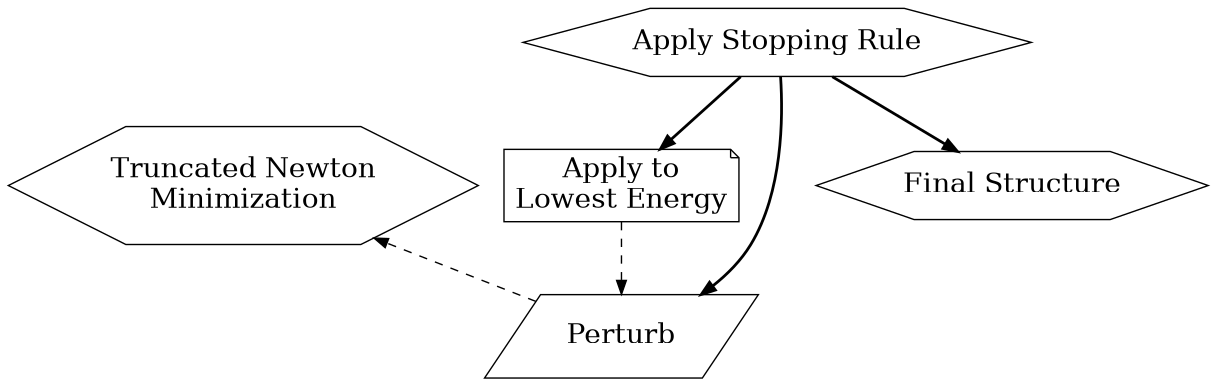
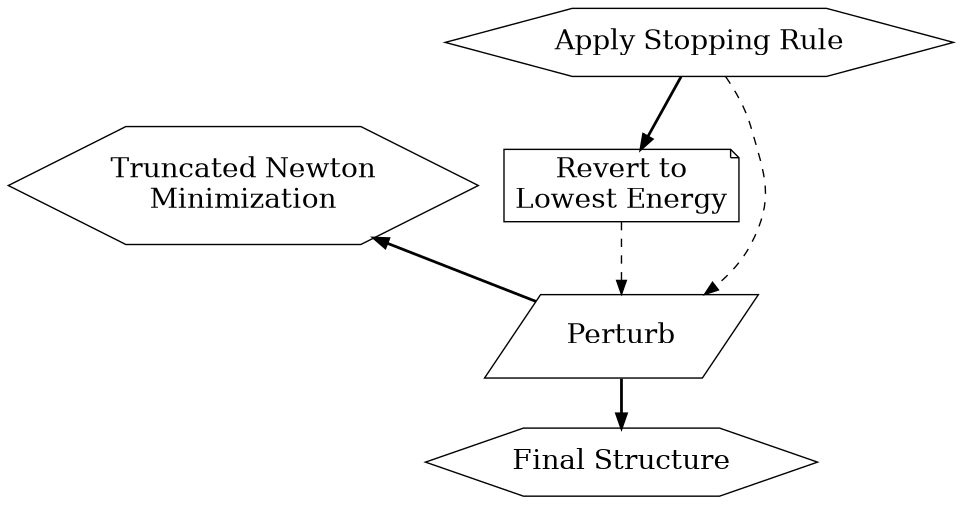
(889, 110) -> (621, 396)
(621, 186) -> (621, 186)
(772, 191) -> (765, 185)
(462, 272) -> (462, 272)
